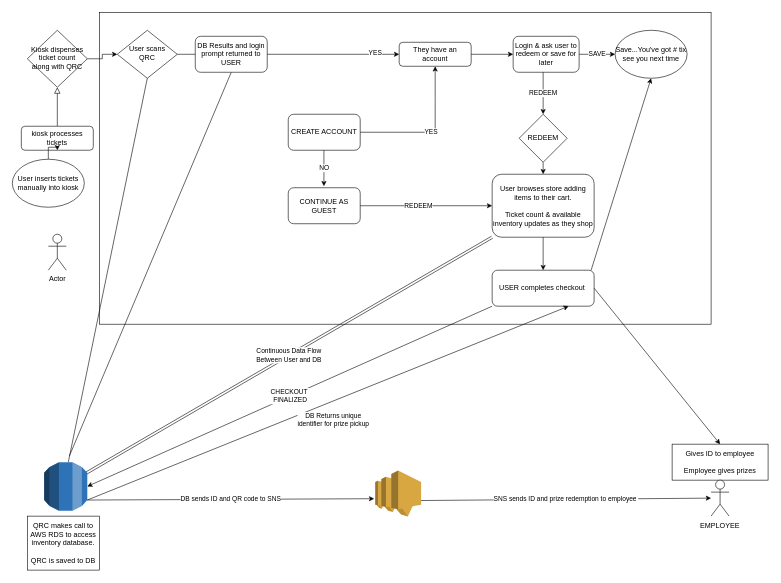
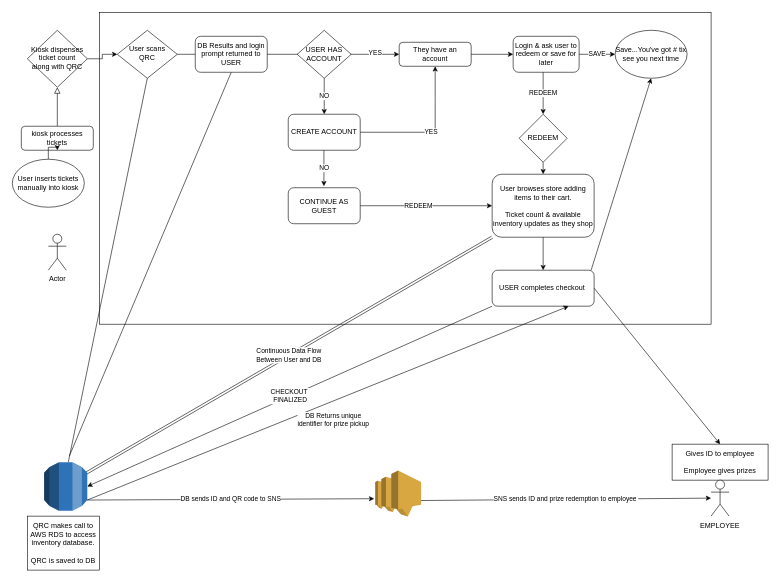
none -> (324, 54)
none -> (324, 95)
